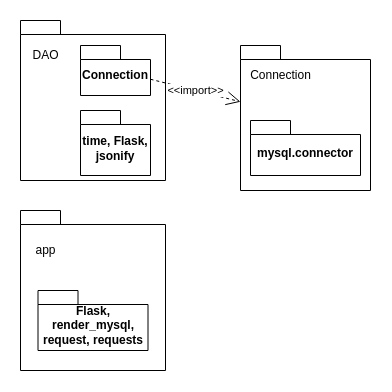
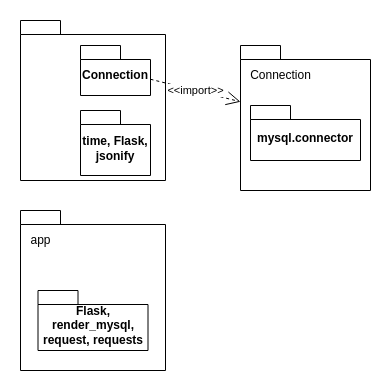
(46, 56) -> none
(306, 148) -> (306, 133)
(46, 251) -> (41, 241)
